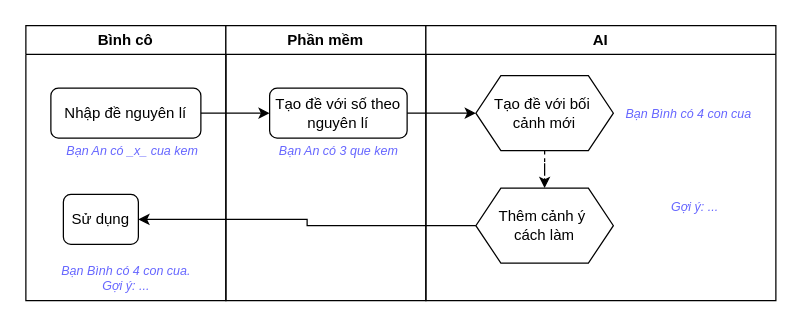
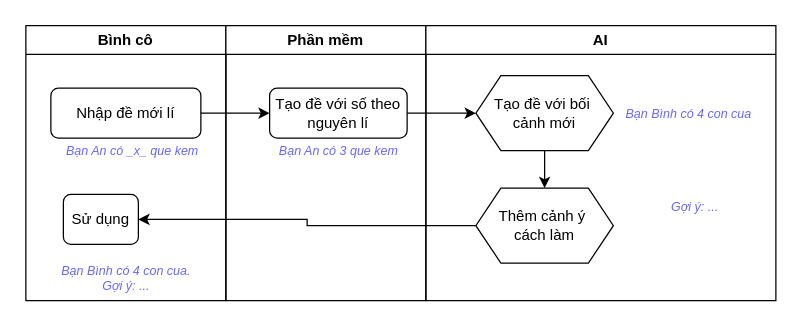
(126, 113) -> (126, 113)
(133, 151) -> (133, 151)
(544, 158) -> (544, 158)
